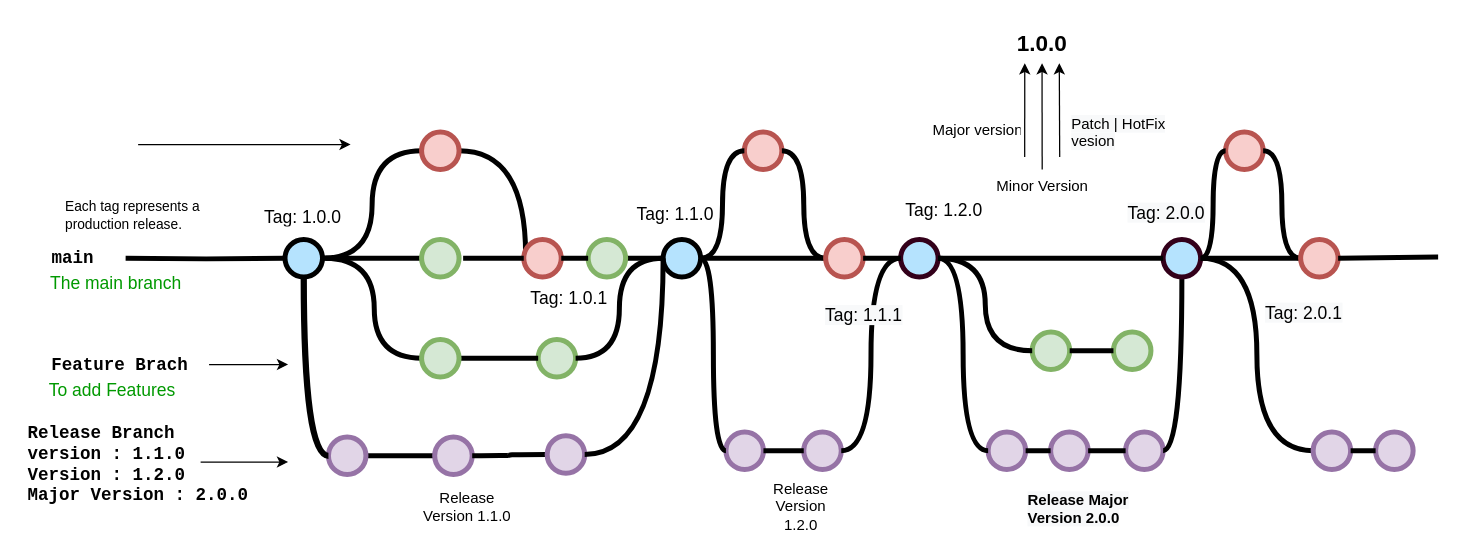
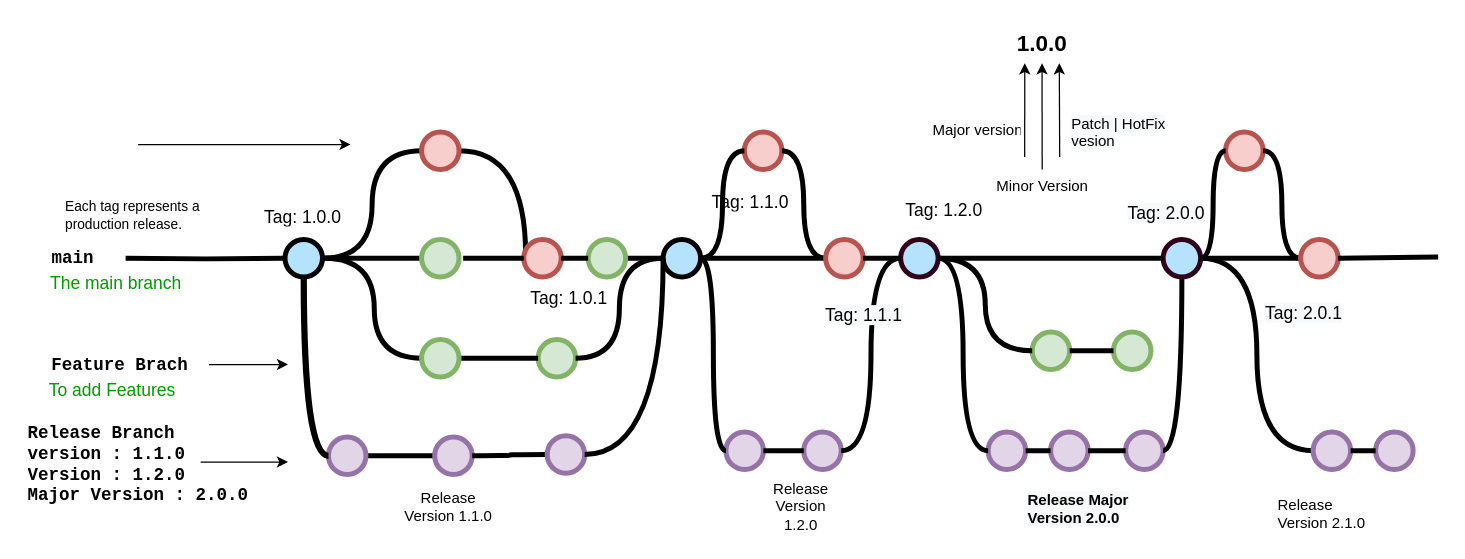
(676, 213) -> (751, 201)
(468, 507) -> (449, 507)
none -> (1326, 507)
